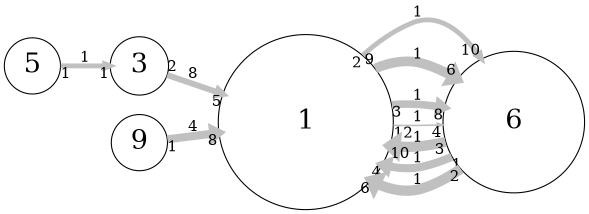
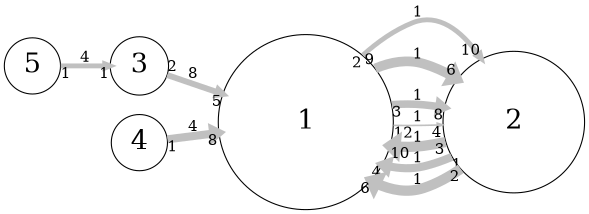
(85, 58) -> (85, 58)
(514, 122) -> (514, 122)
(139, 143) -> (139, 143)
